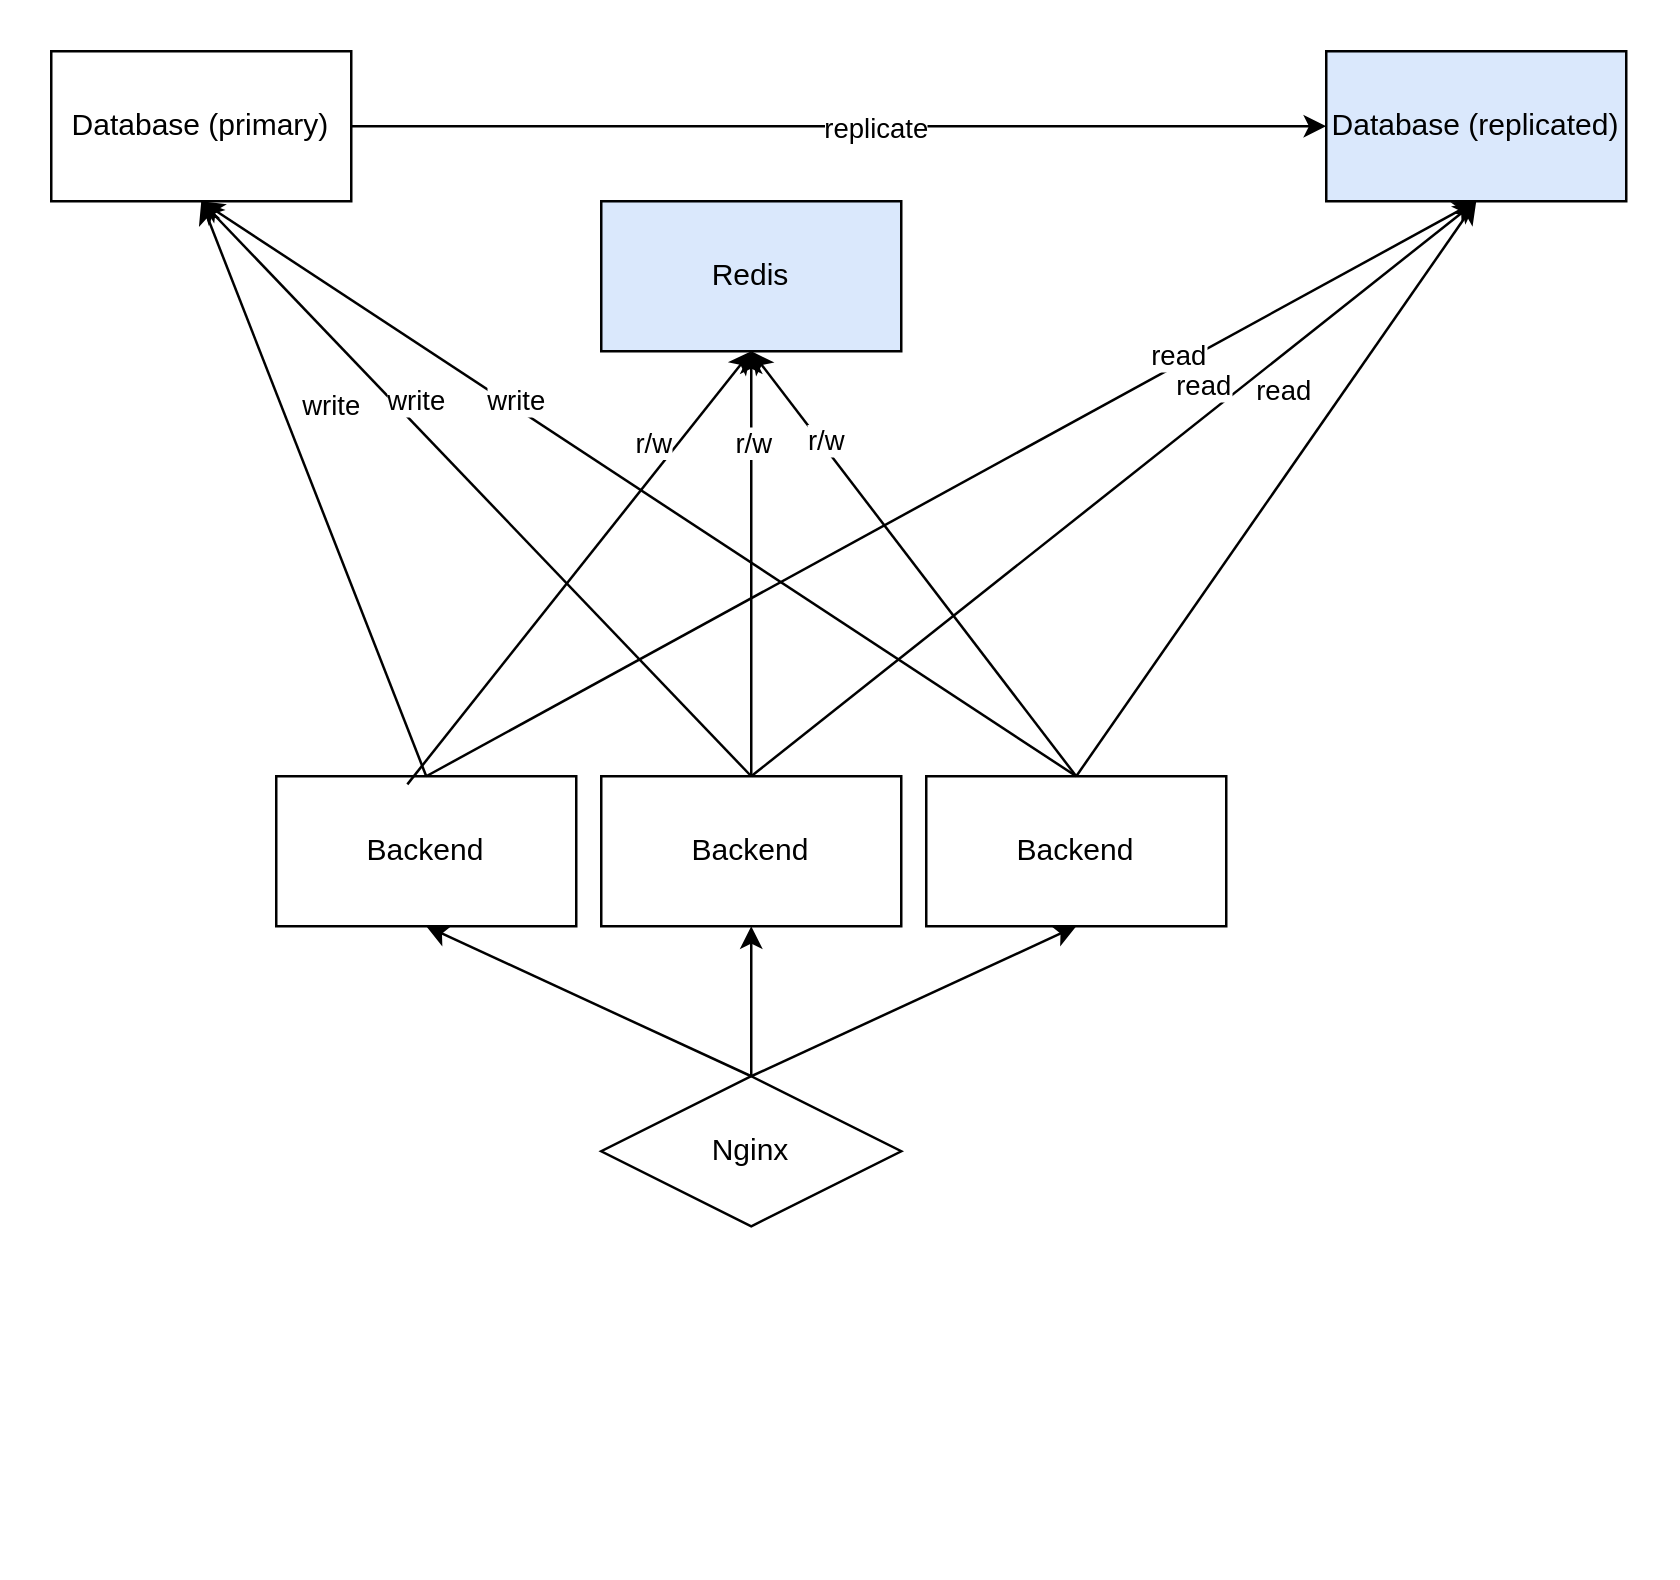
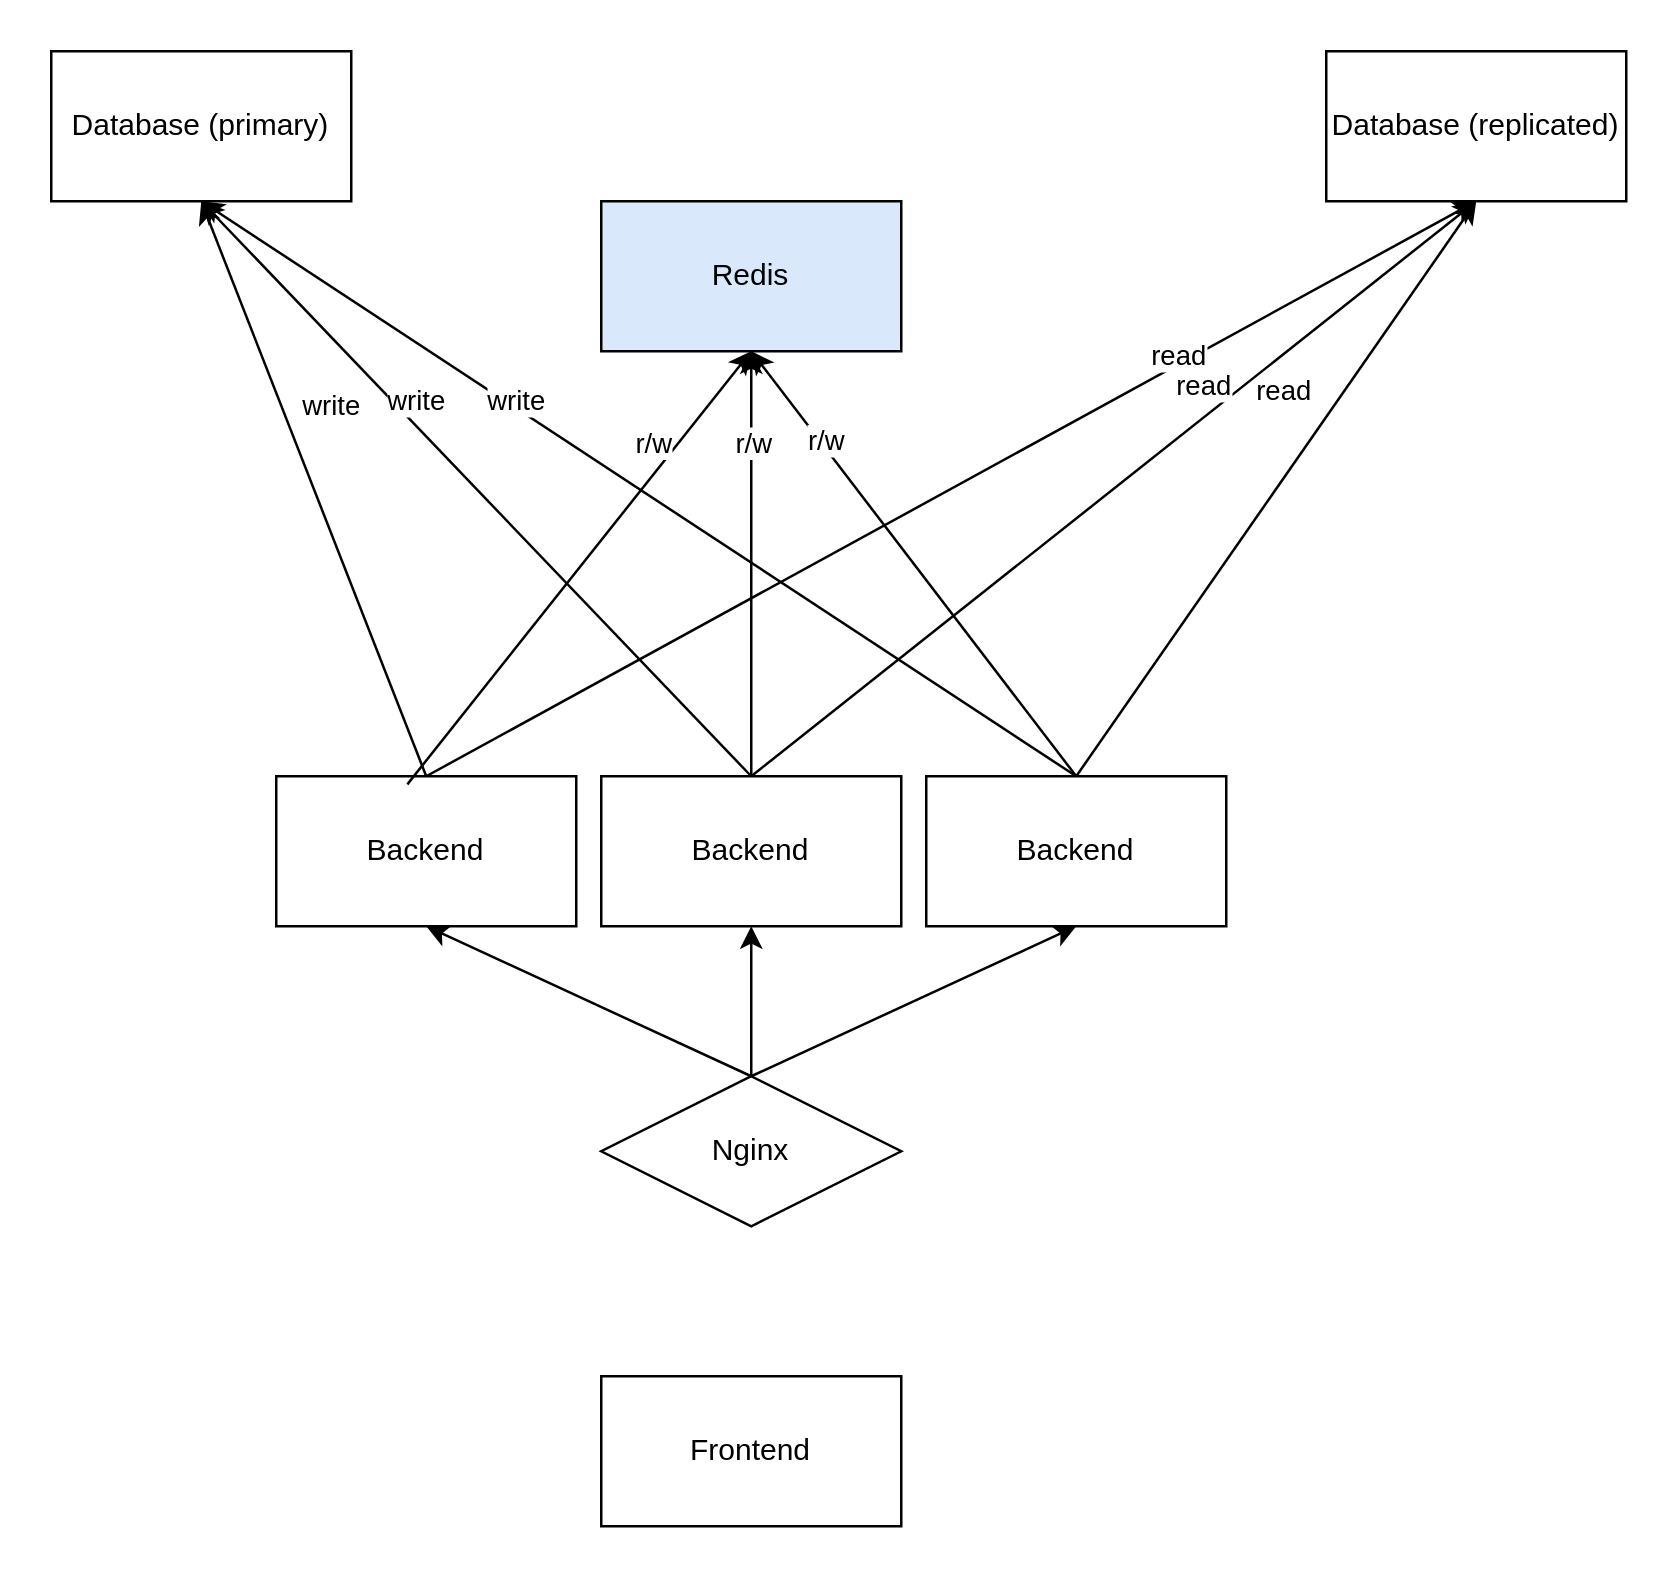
(830, 126) -> none
(1476, 126) -> (1476, 126)
none -> (751, 1451)
